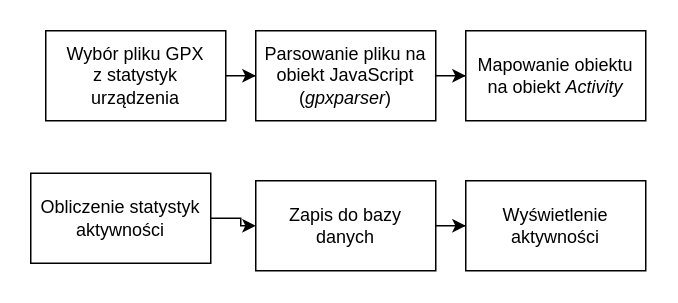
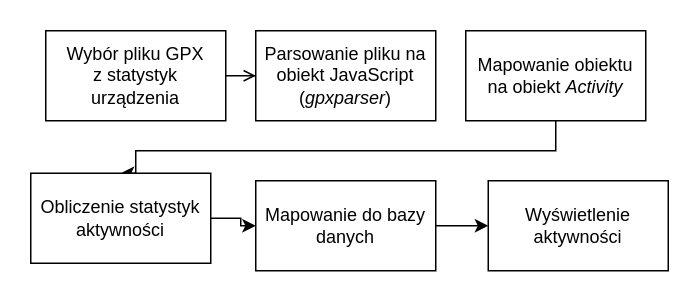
(244, 76) -> (246, 76)
(456, 76) -> none
none -> (348, 151)
(346, 226) -> (346, 226)
(556, 226) -> (578, 226)
